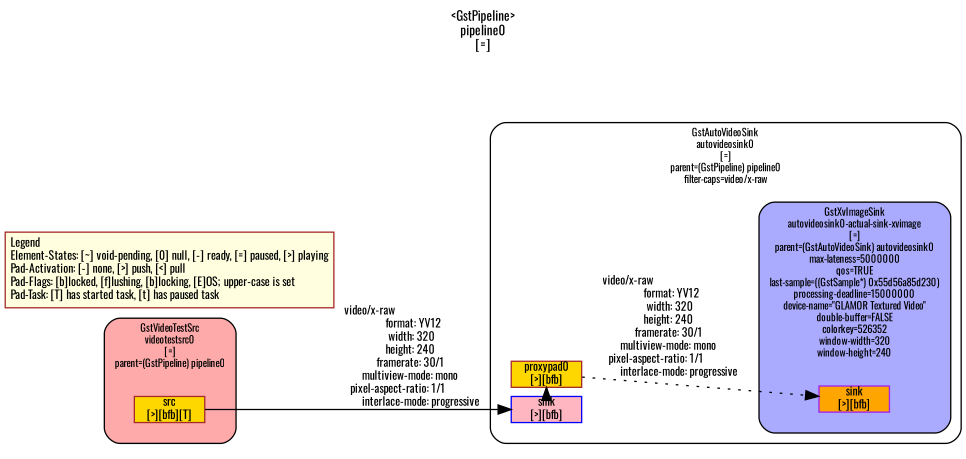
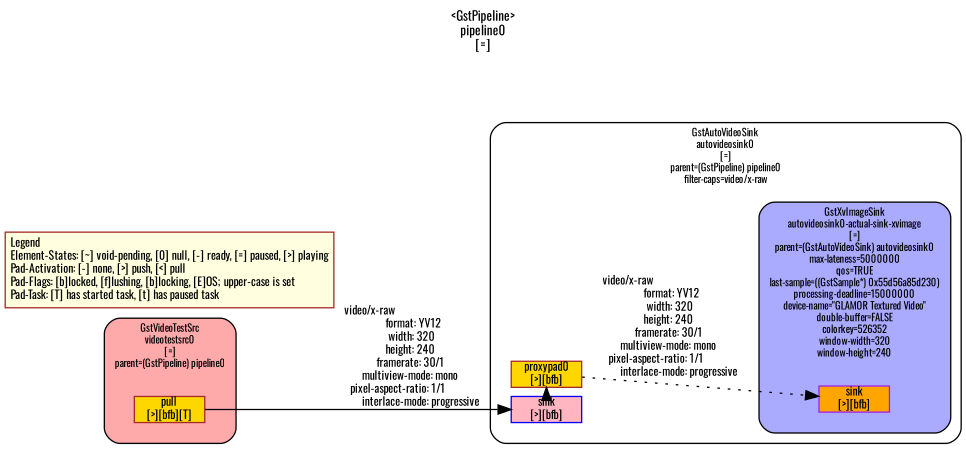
(170, 410) -> (170, 410)
